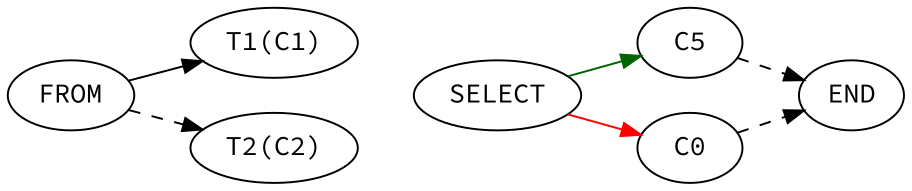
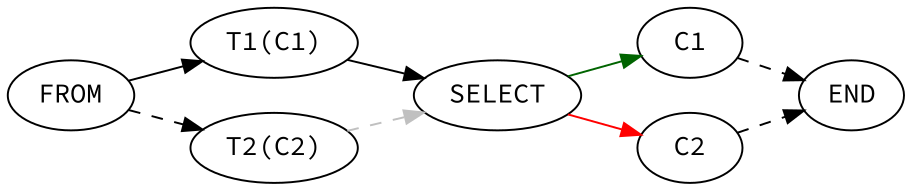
(690, 43) -> (690, 43)
none -> (376, 67)
none -> (376, 124)
(690, 148) -> (690, 148)
